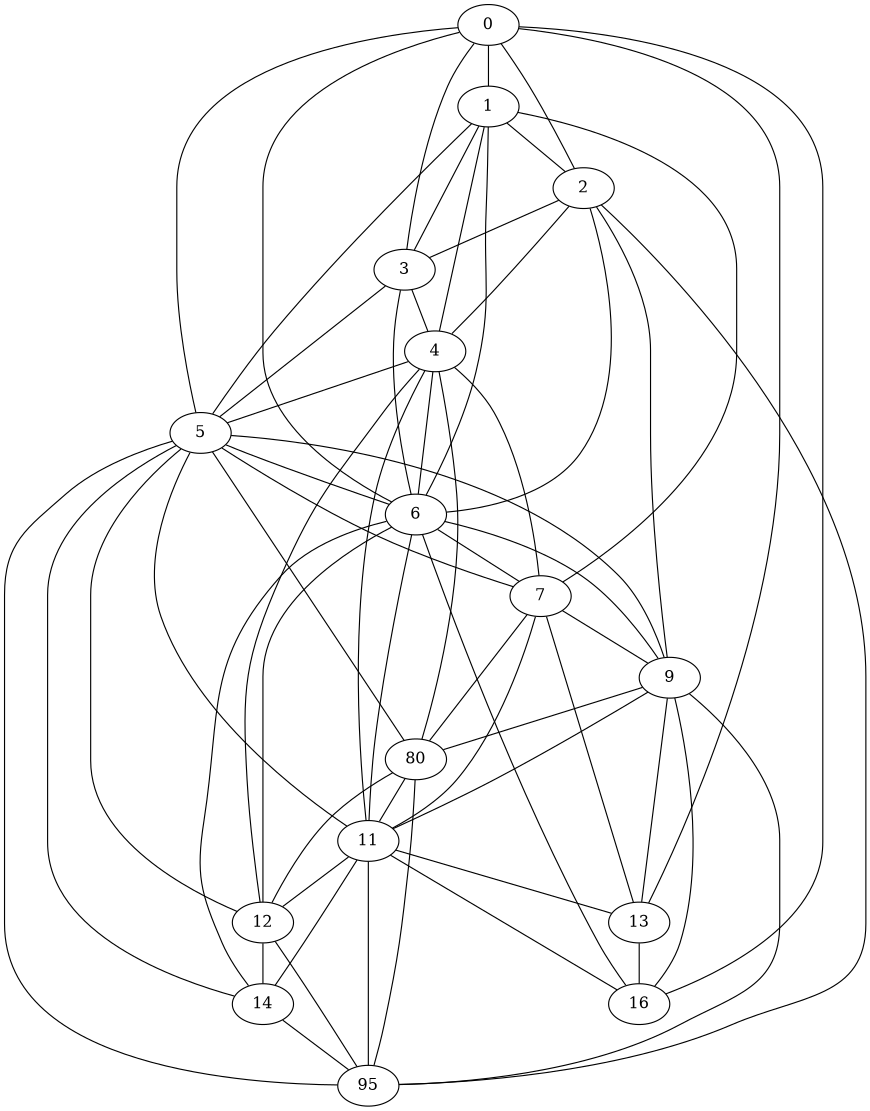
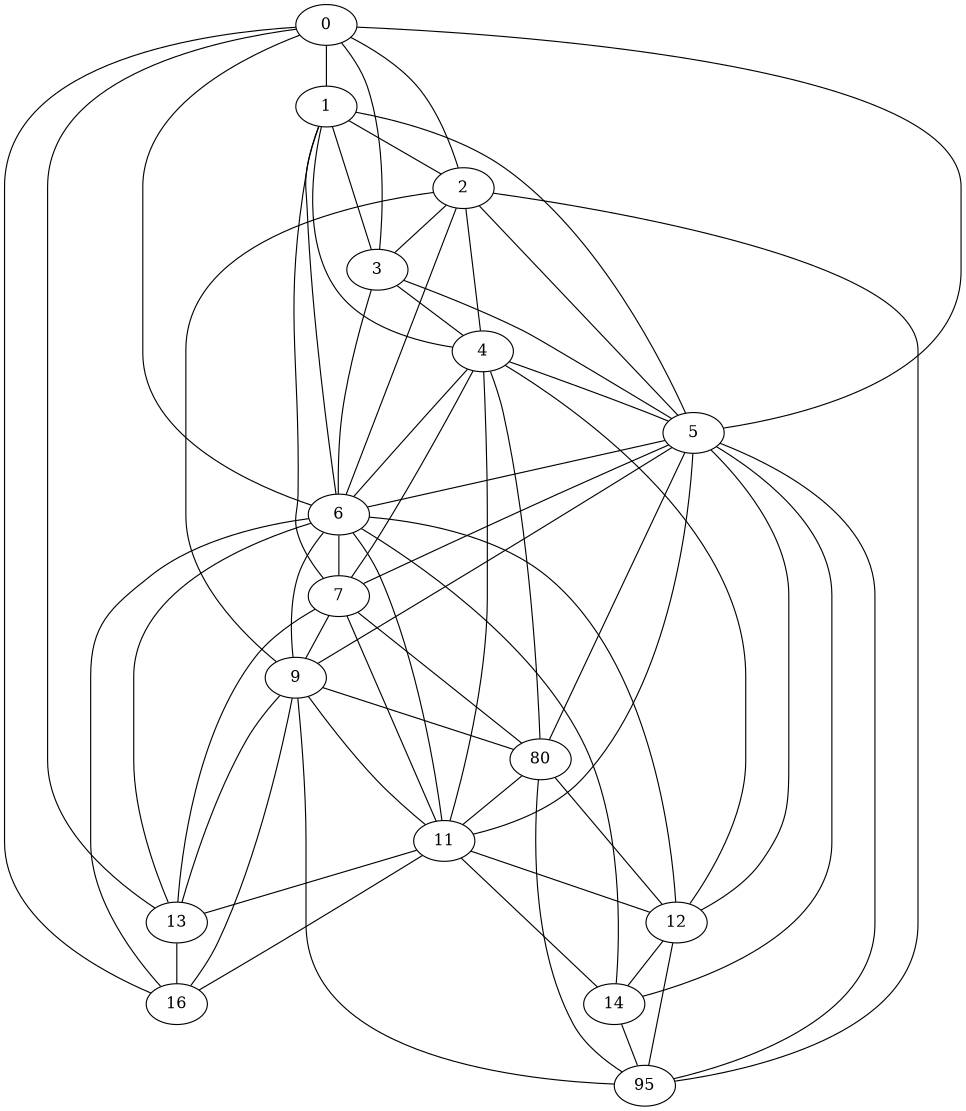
none -> (579, 311)
none -> (135, 668)
(368, 963) -> none
